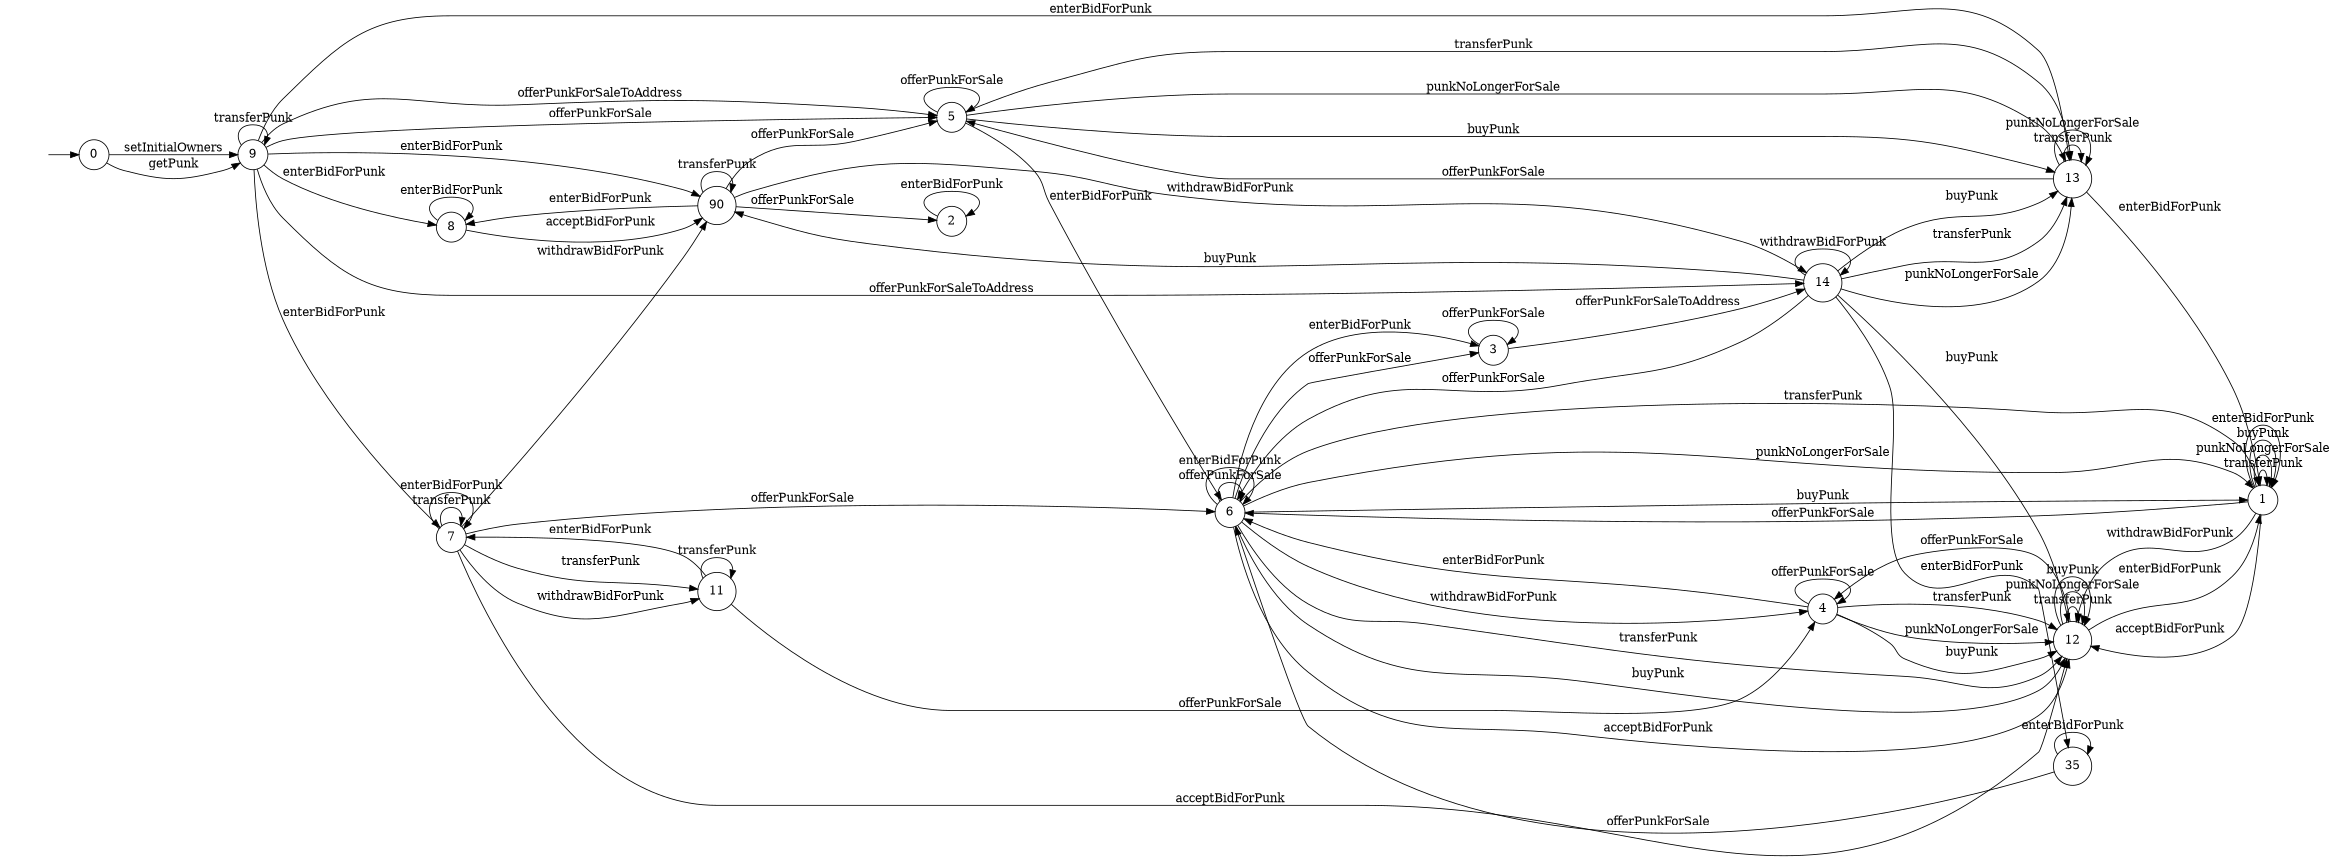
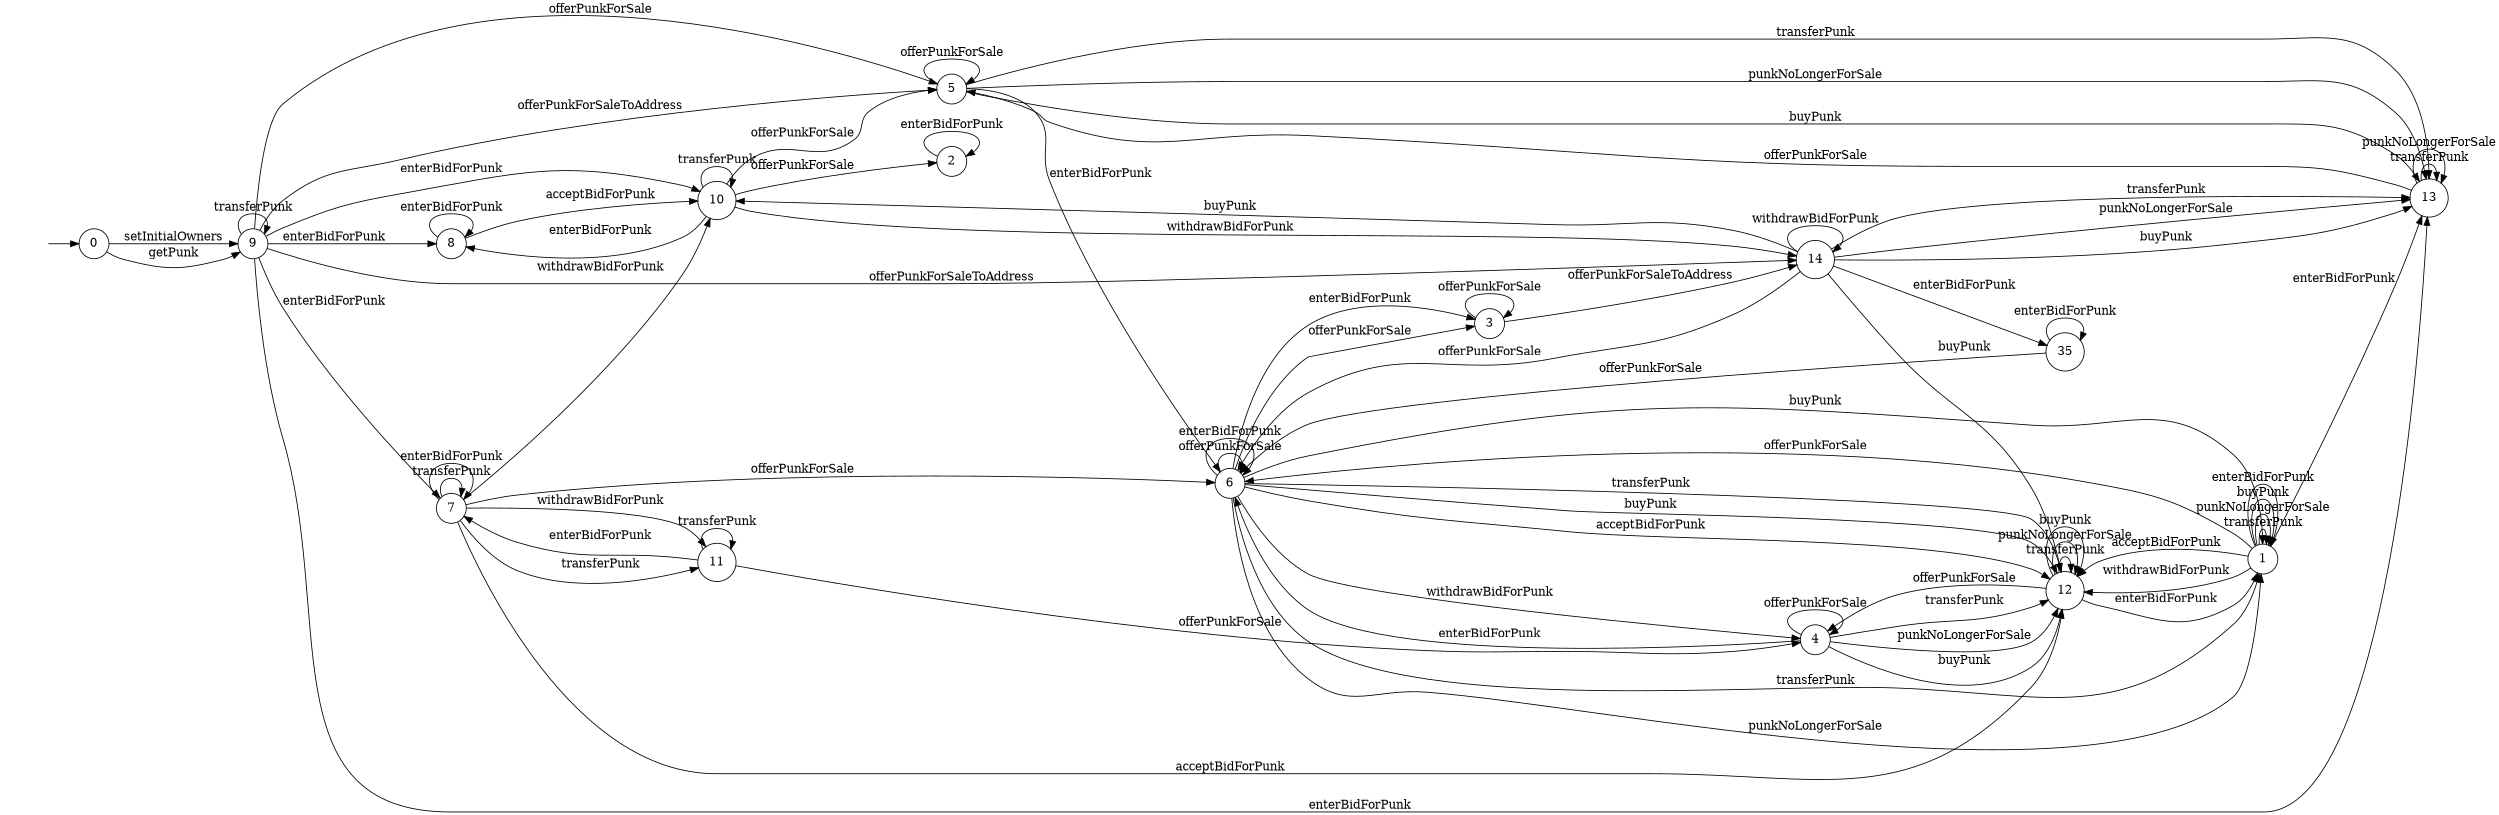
(717, 205) -> (717, 200)
(2194, 322) -> (2349, 387)
